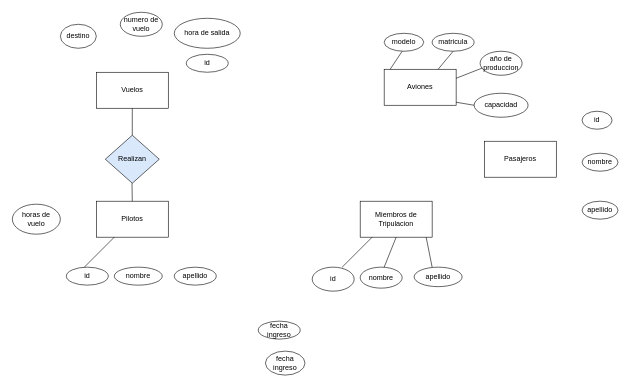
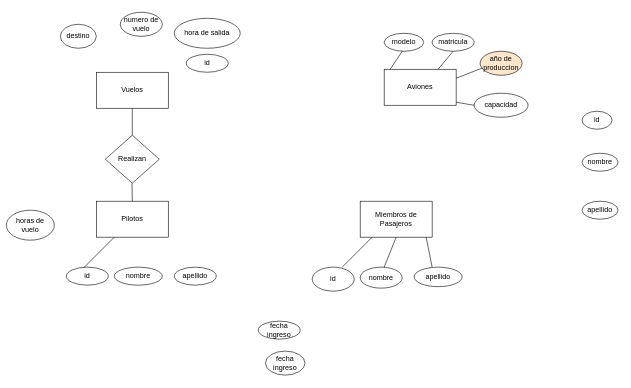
(501, 63) -> (501, 63)
(132, 159) -> (132, 159)
(521, 159) -> none
(36, 219) -> (30, 225)
(396, 219) -> (396, 219)
